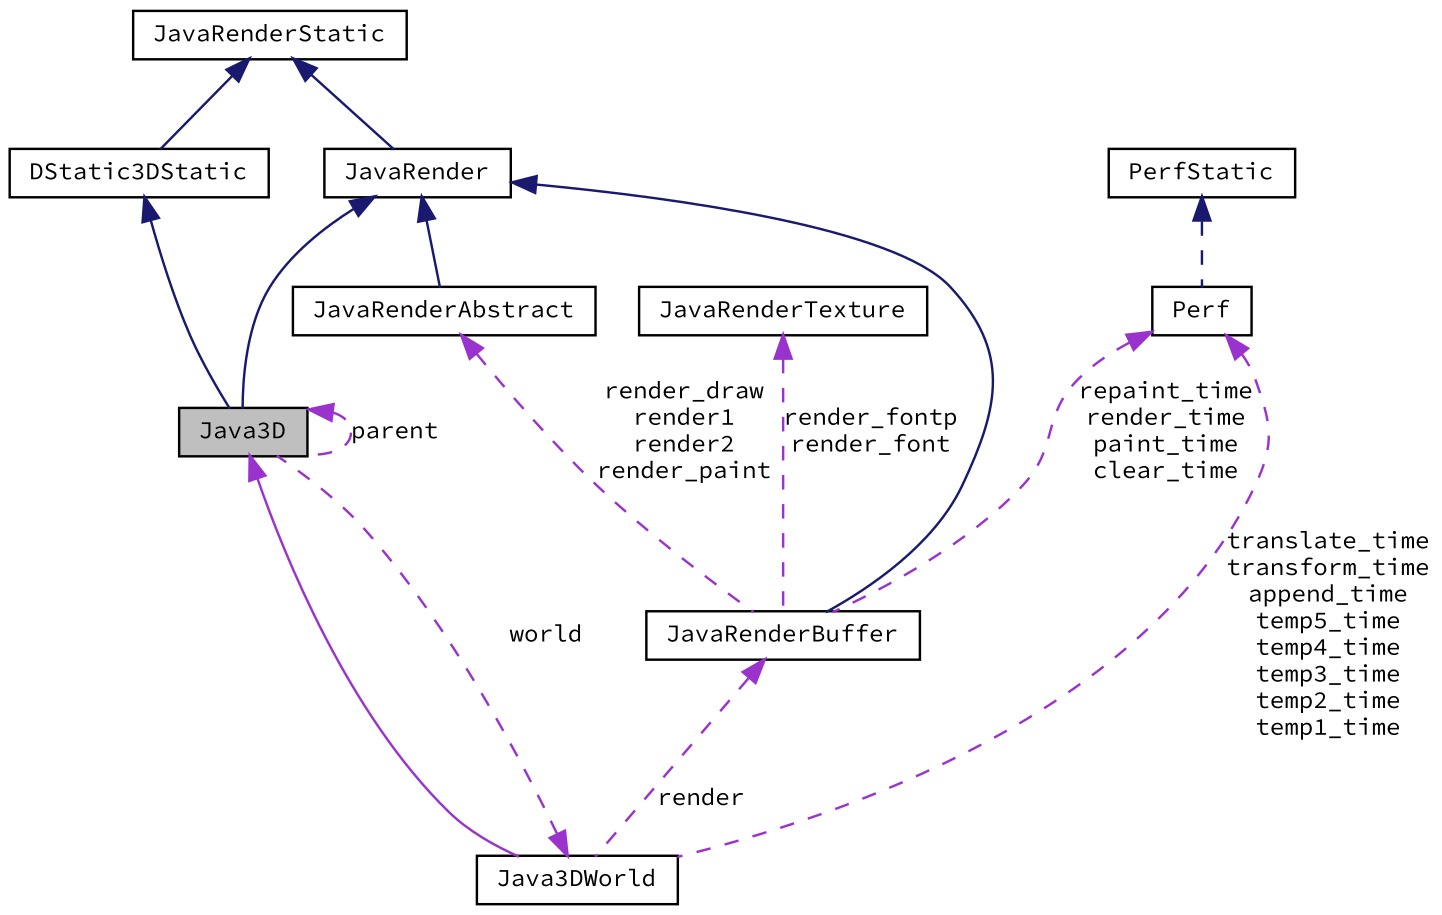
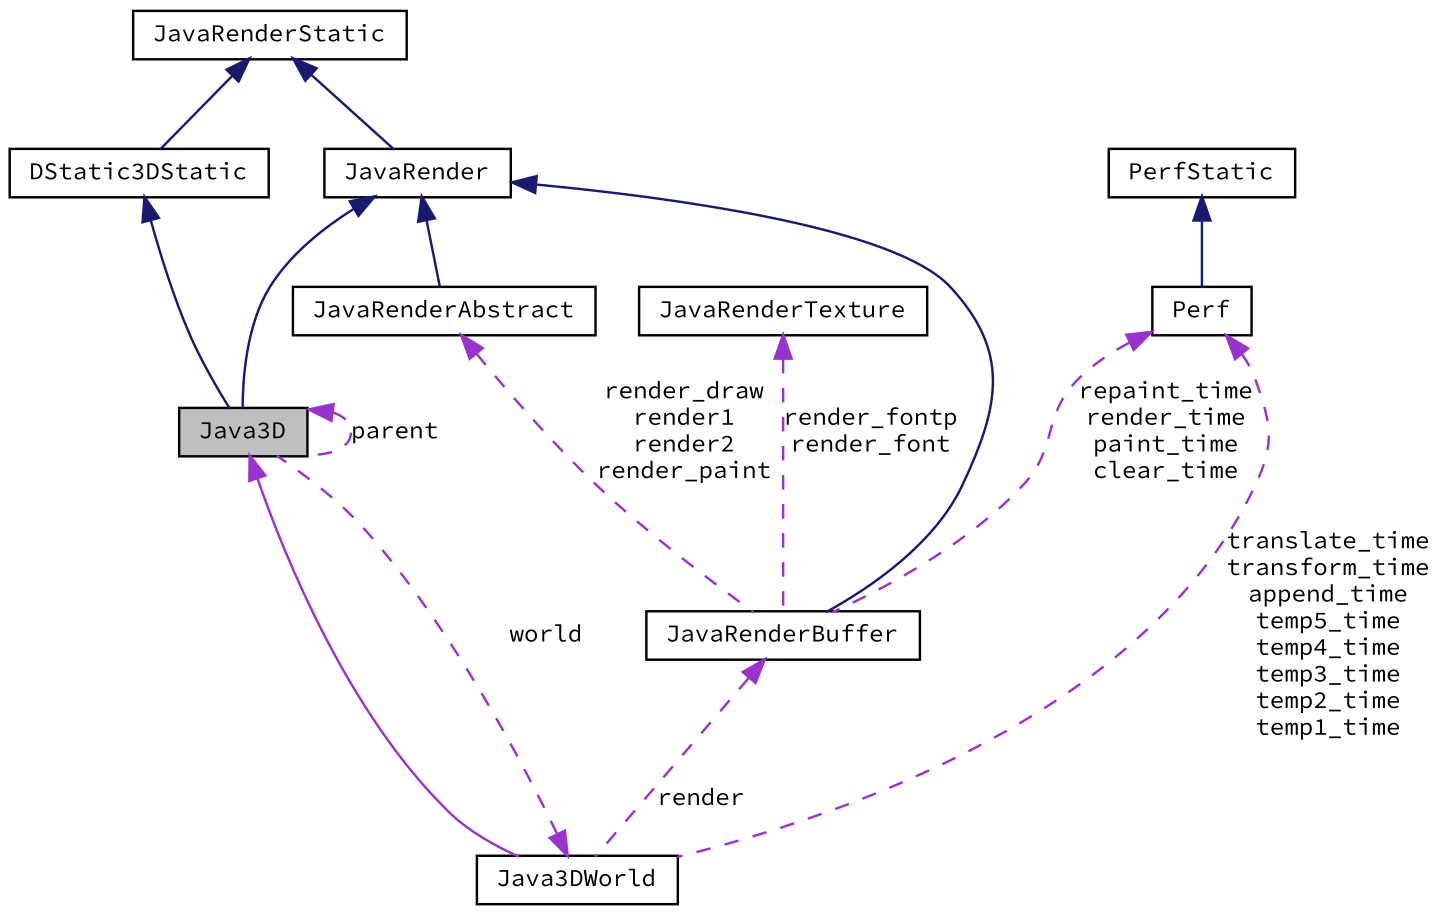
(1202, 254) -> (1202, 254)
